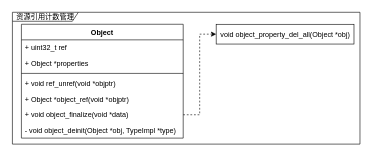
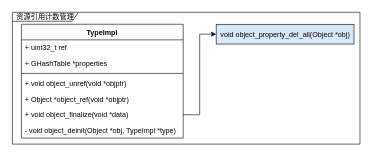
(102, 32) -> (102, 32)
(285, 34) -> (285, 34)
(62, 64) -> (69, 64)
(200, 77) -> (200, 77)
(80, 84) -> (86, 84)
